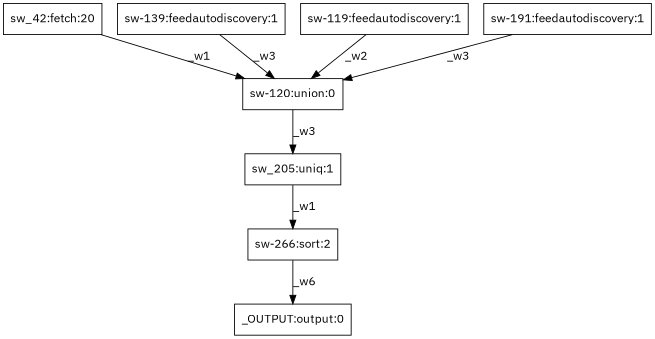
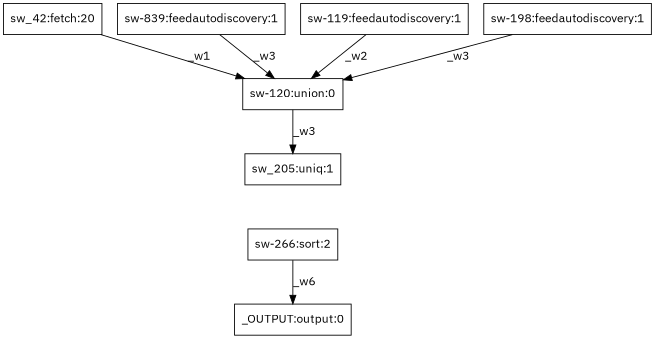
(201, 19) -> (201, 19)
(568, 19) -> (568, 19)
(293, 203) -> none
